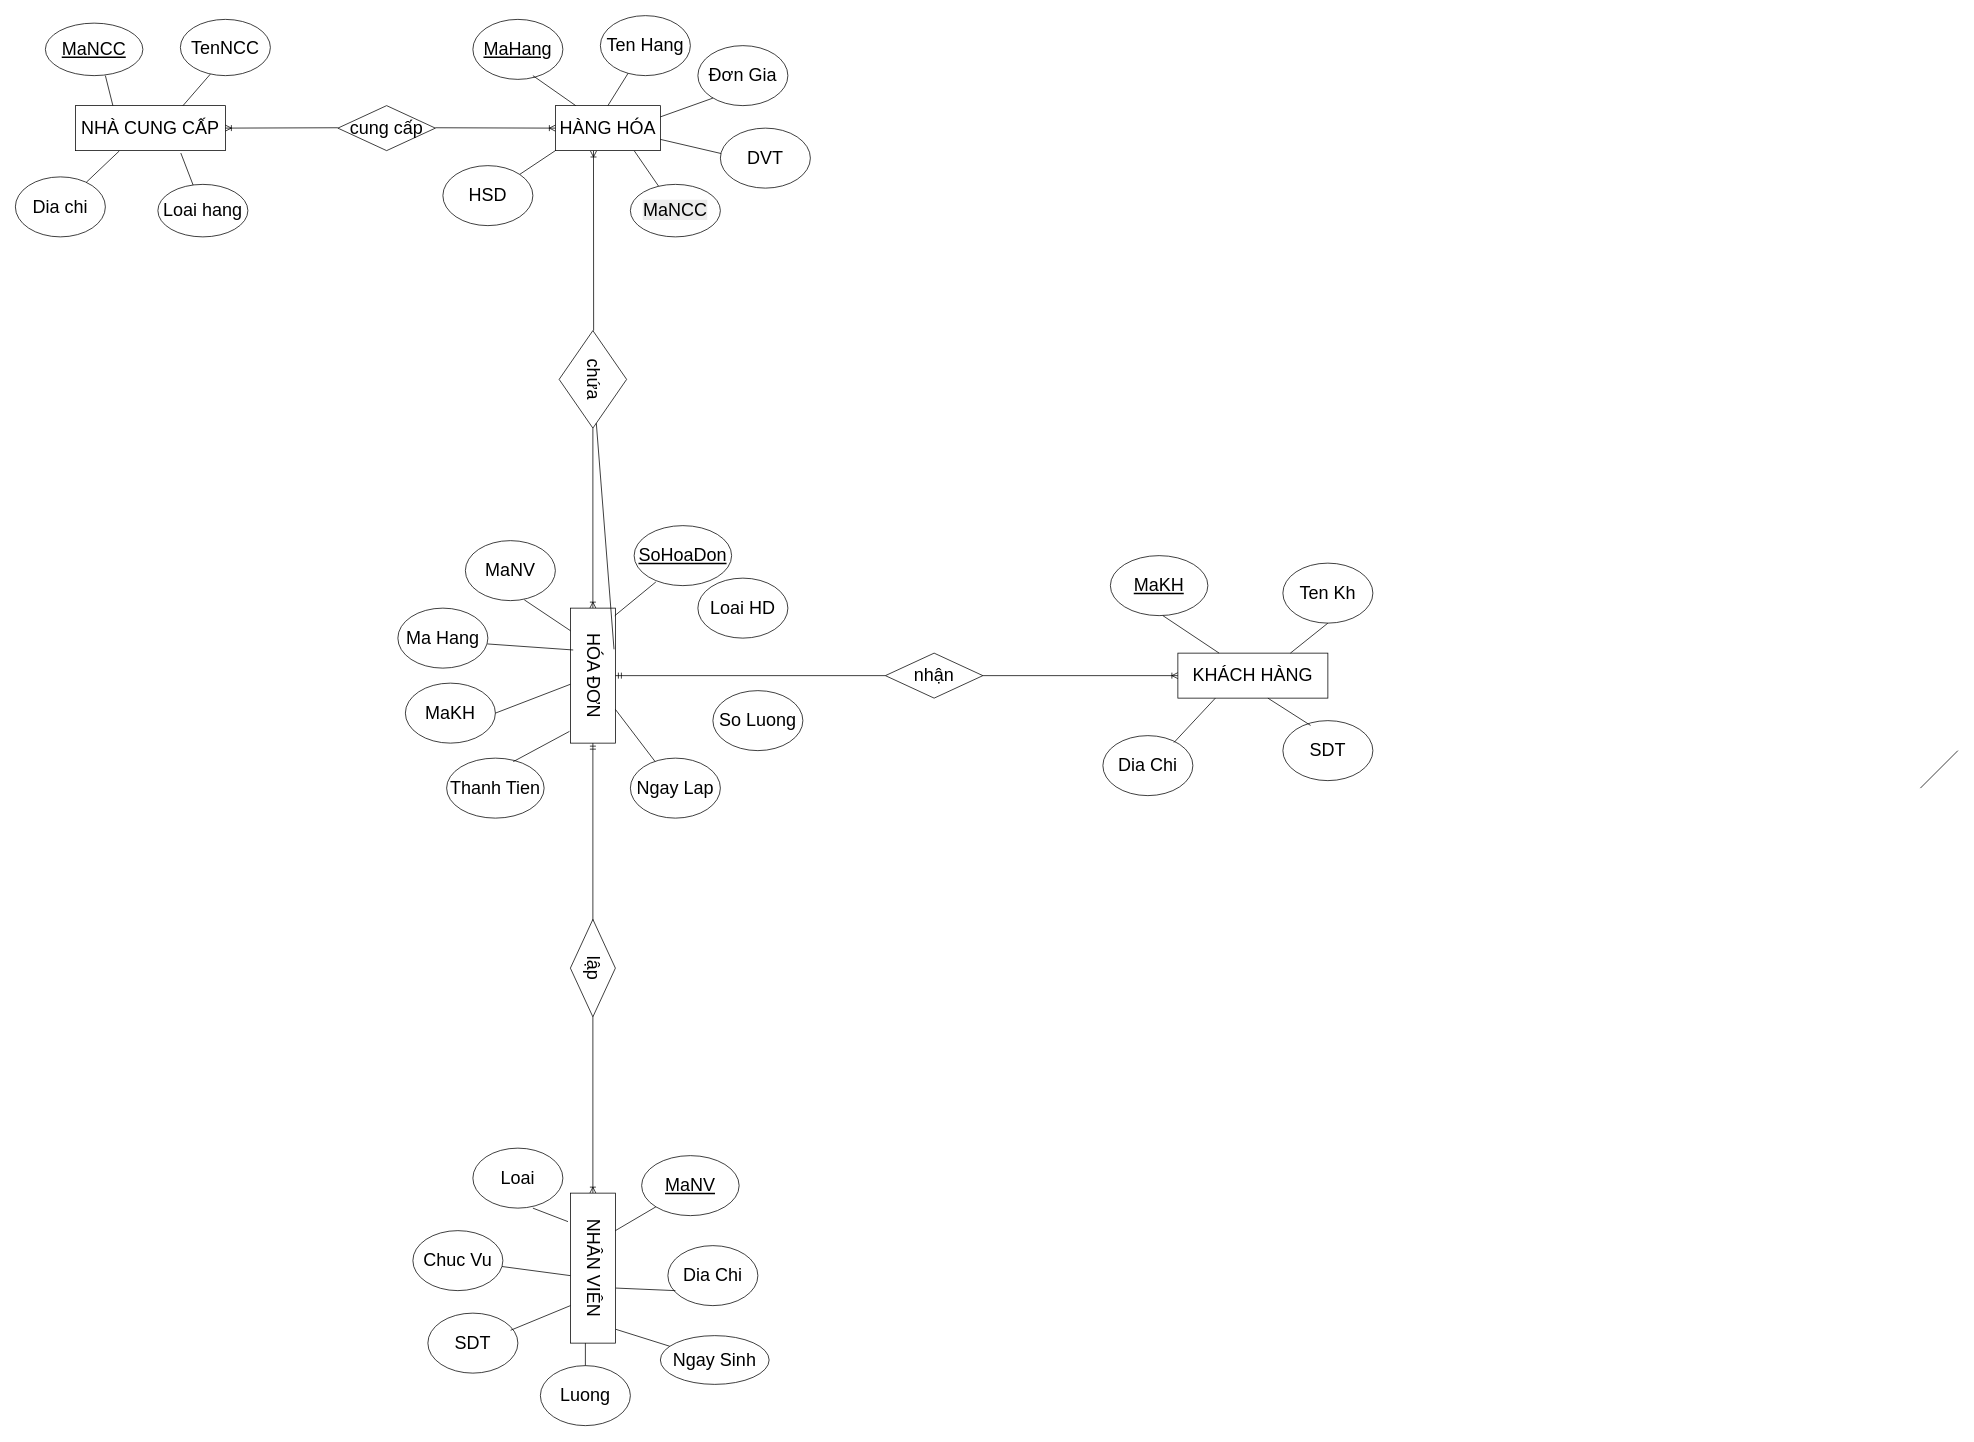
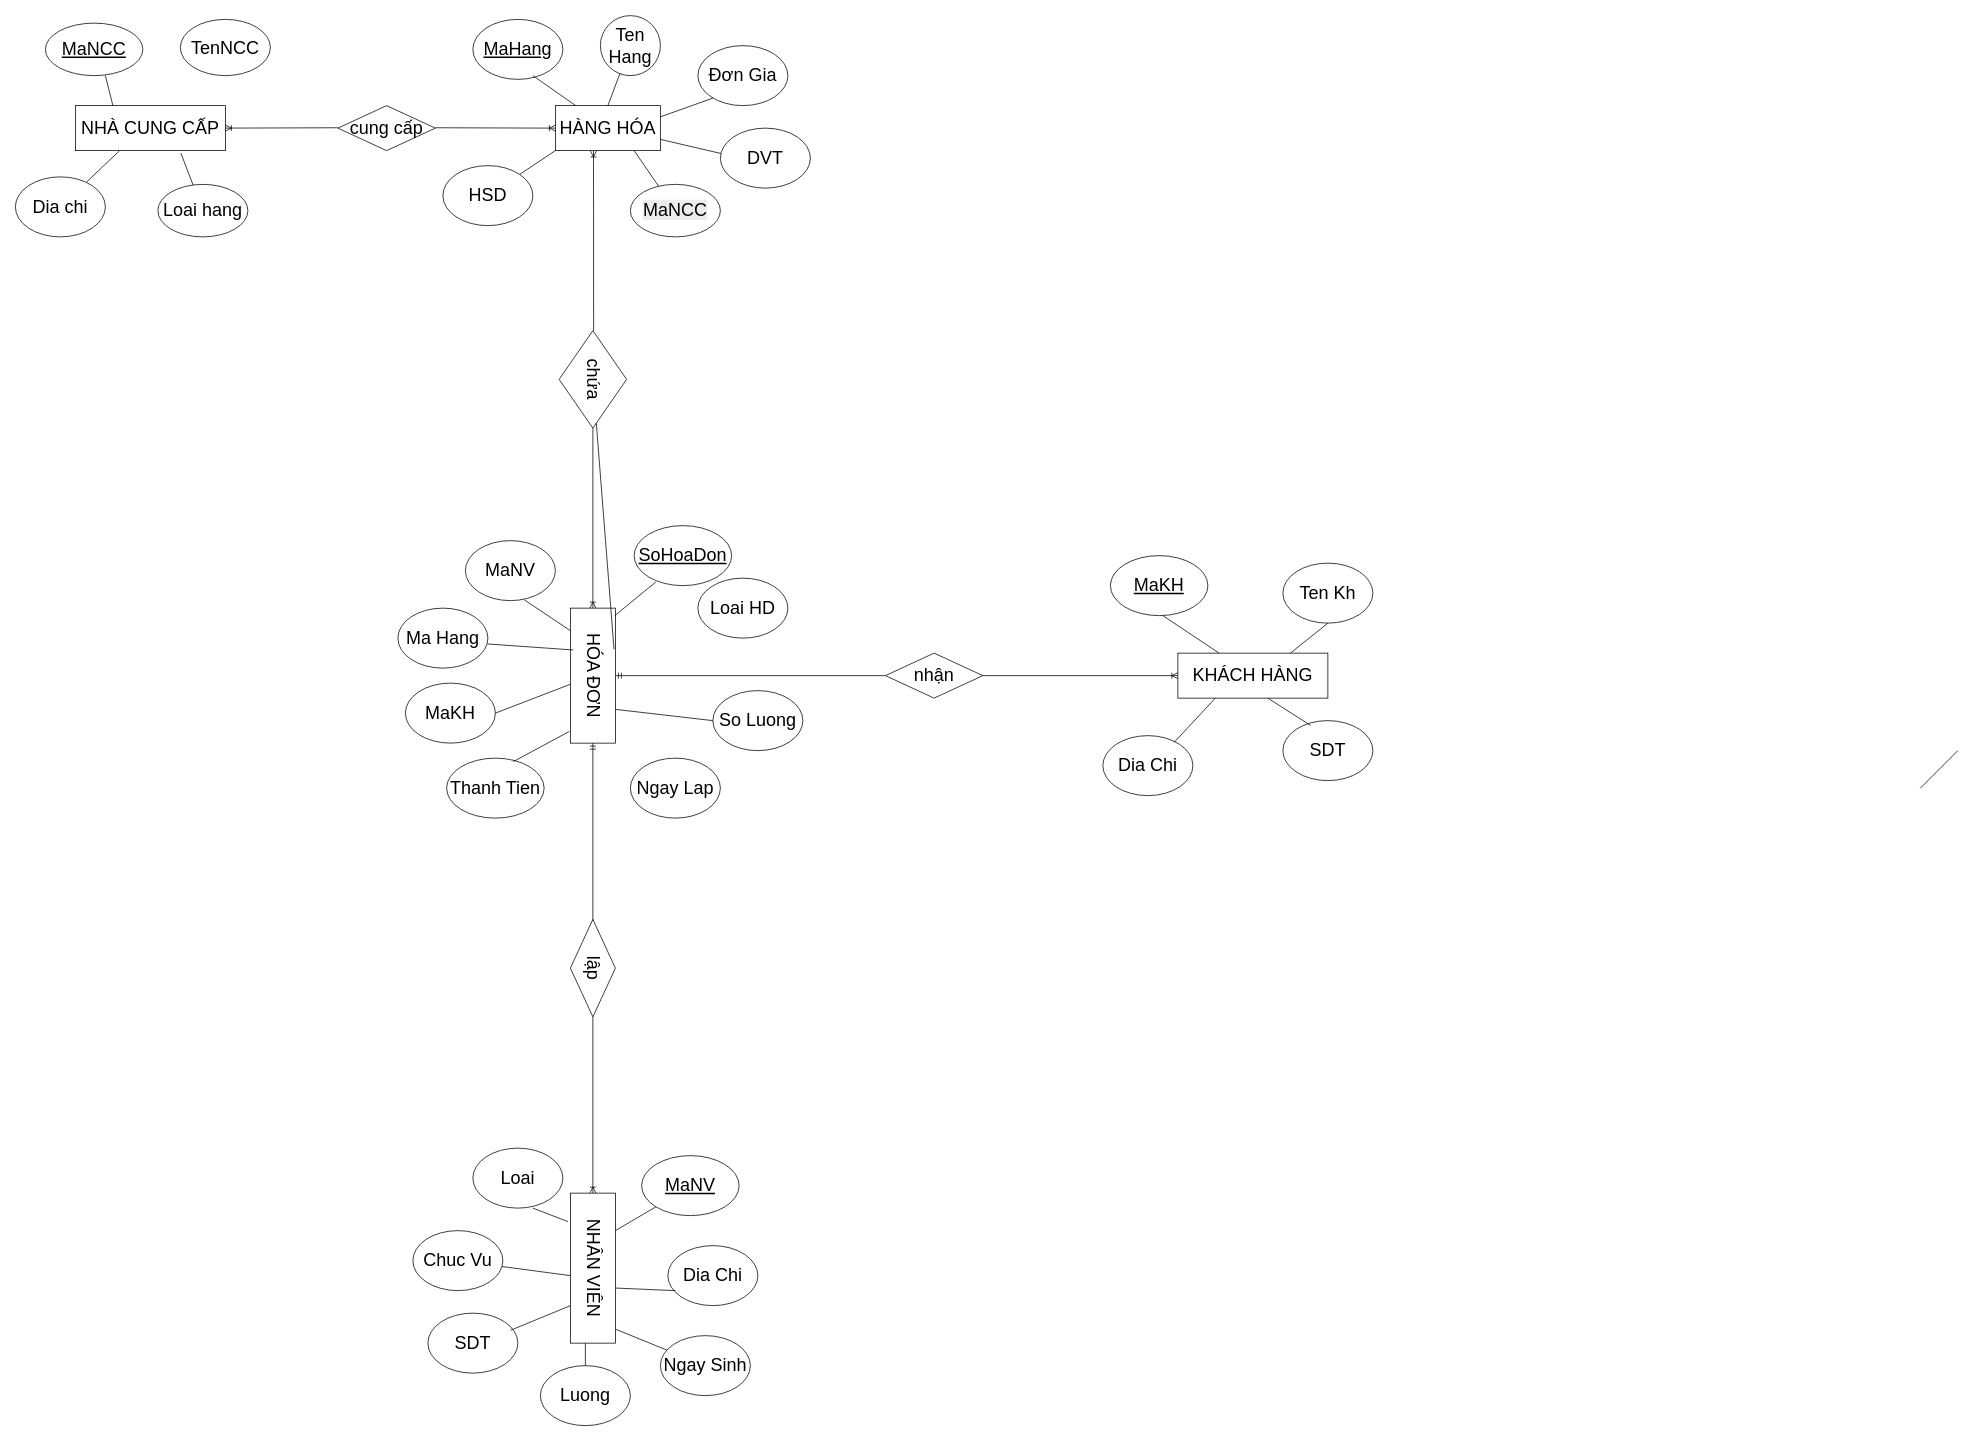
(645, 45) -> (630, 45)
(196, 90) -> none
(635, 735) -> (664, 715)
(715, 1360) -> (705, 1365)
